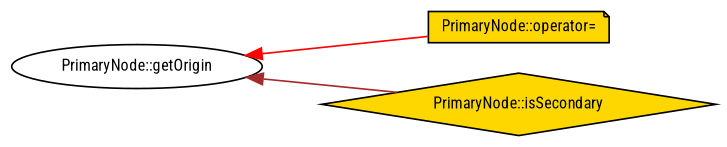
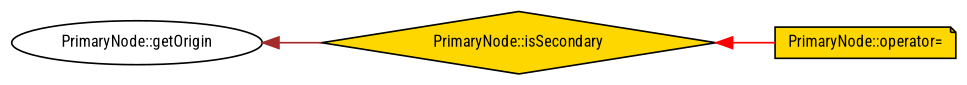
(345, 45) -> (754, 43)
